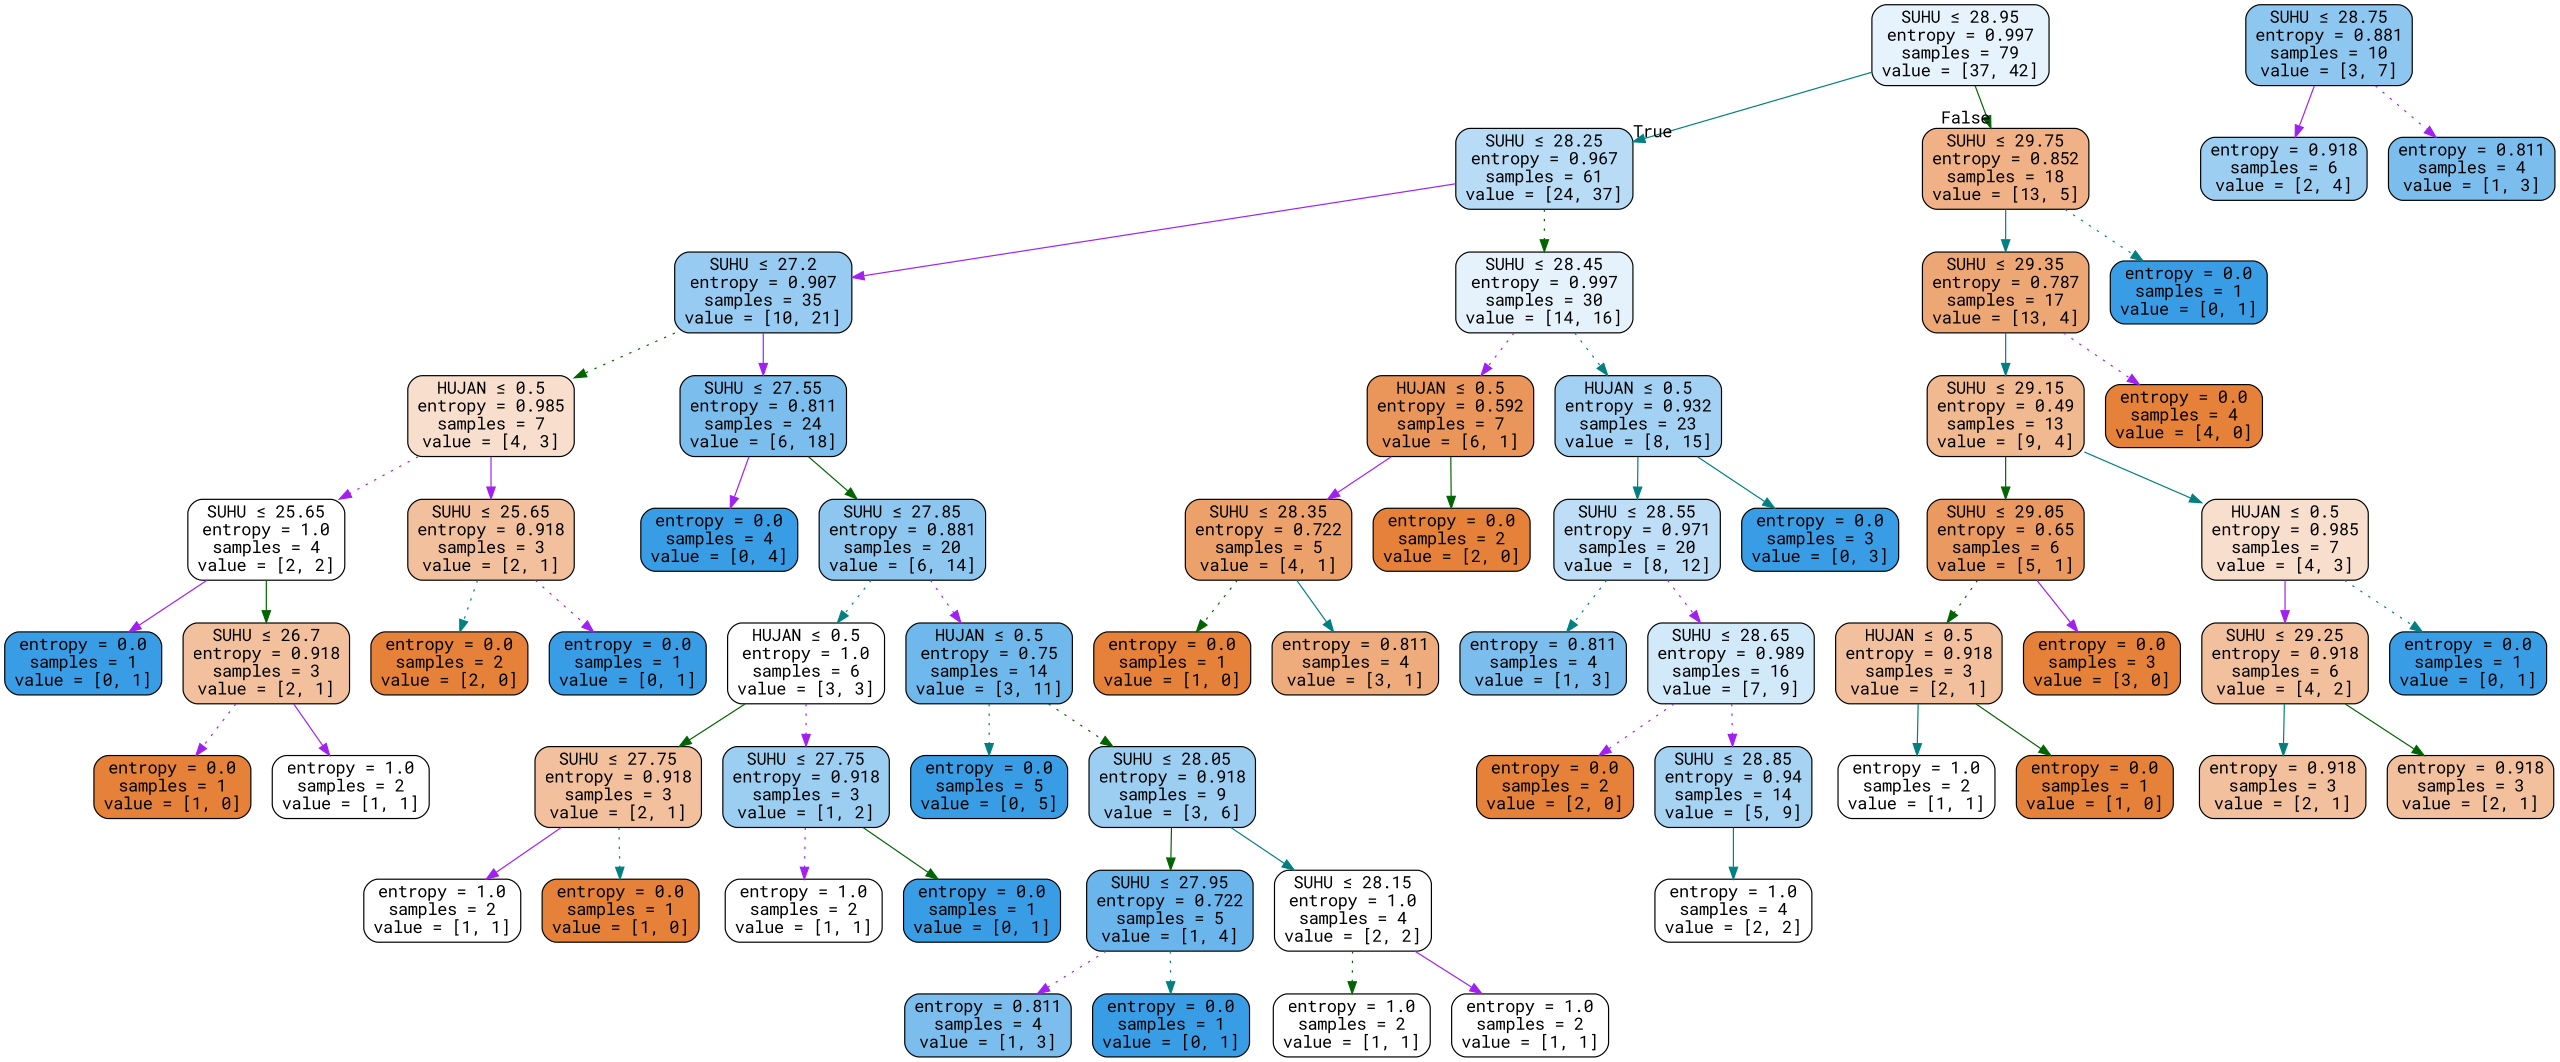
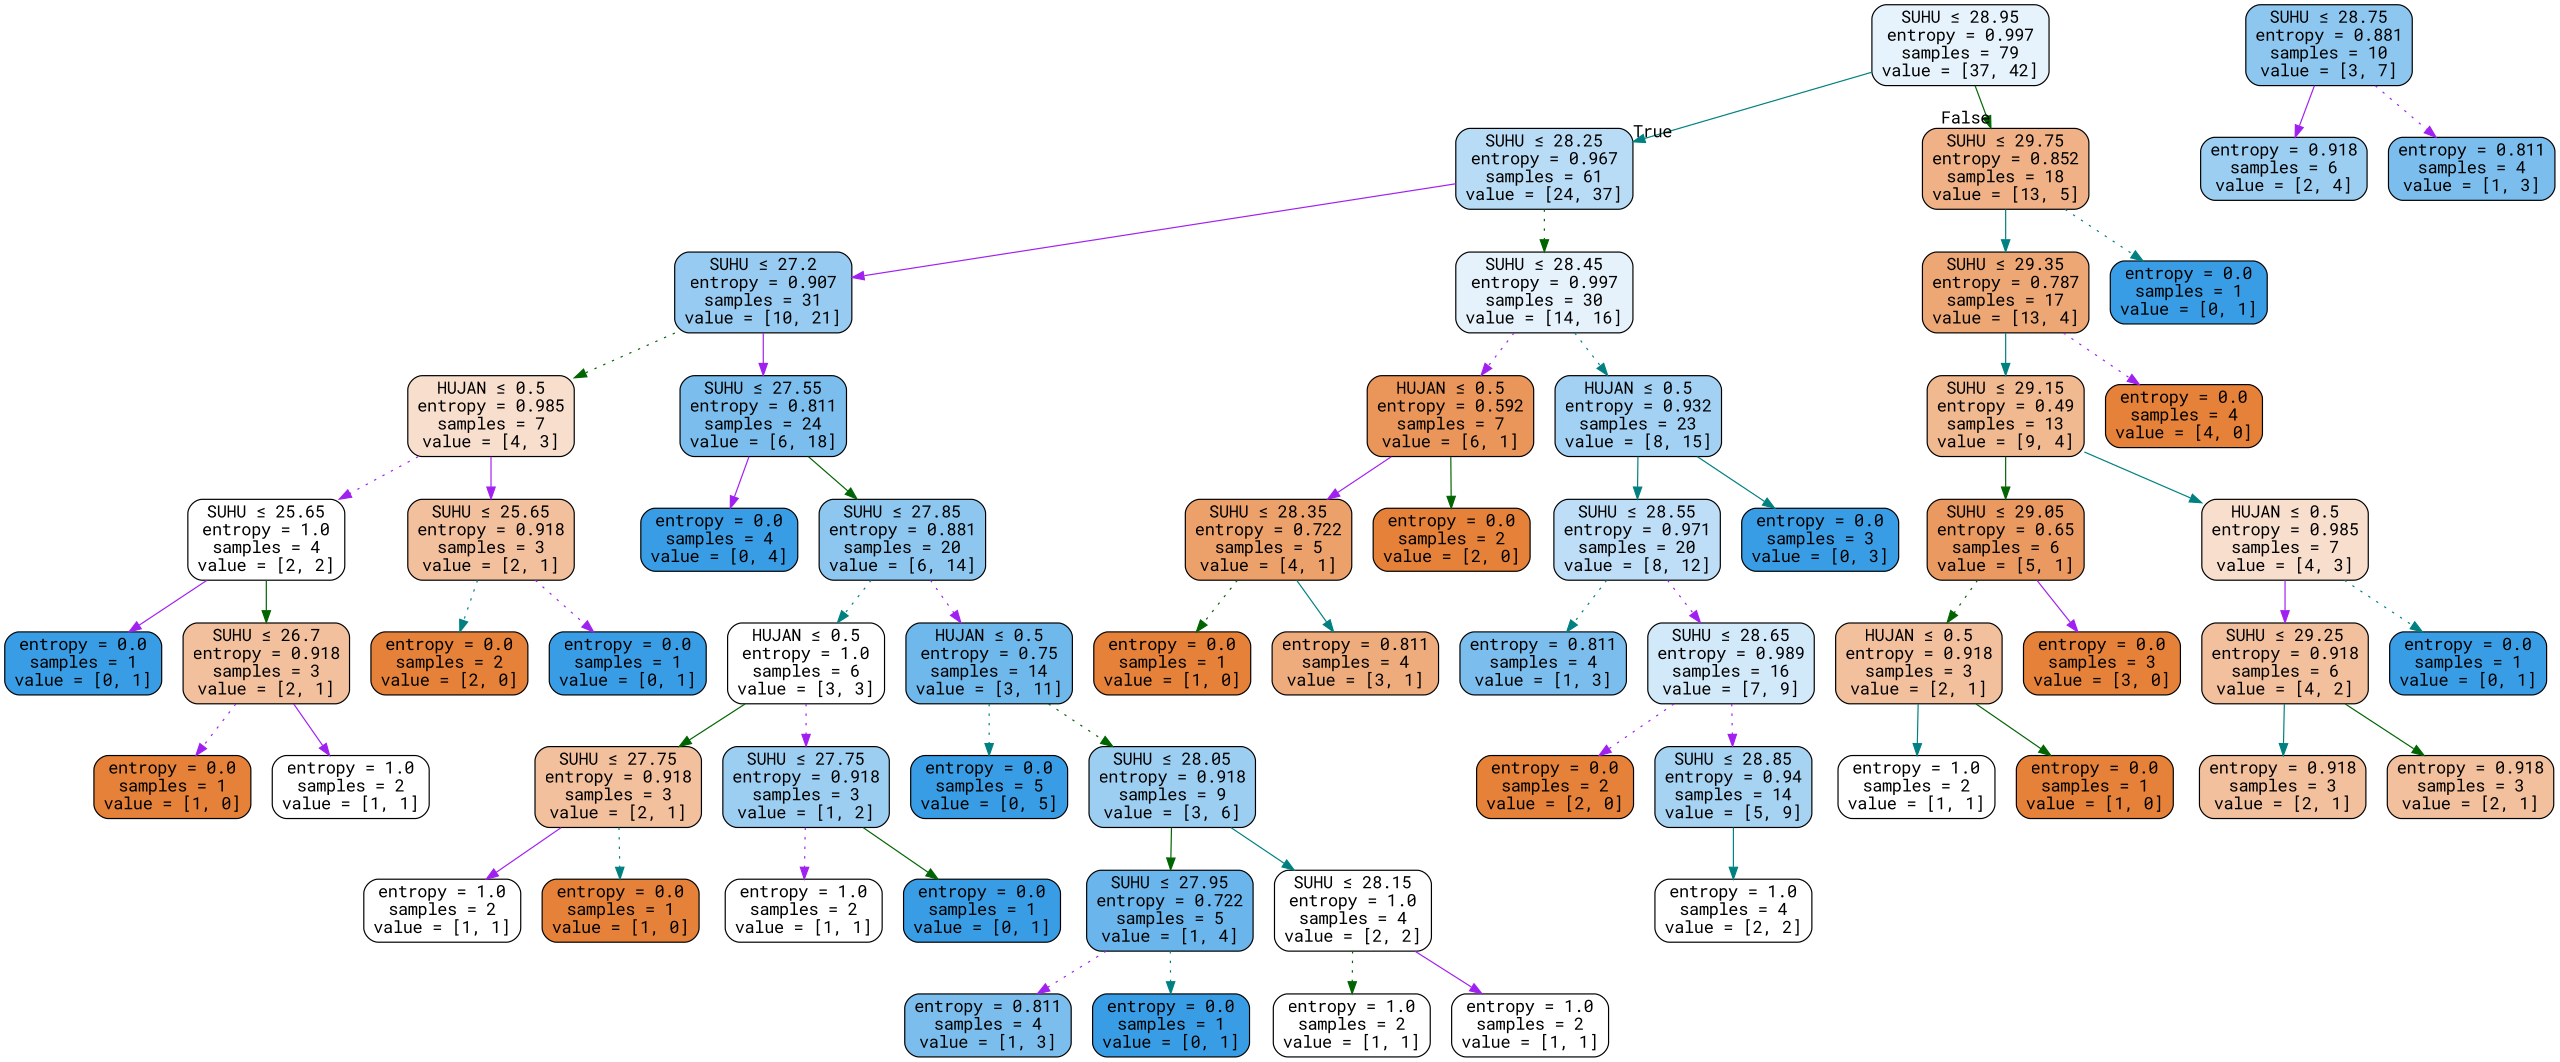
(763, 301) -> (763, 301)
